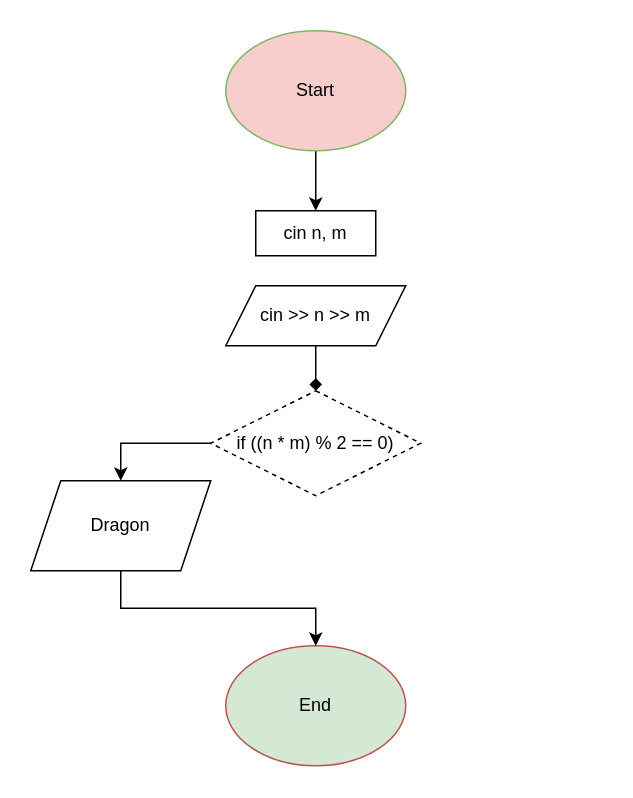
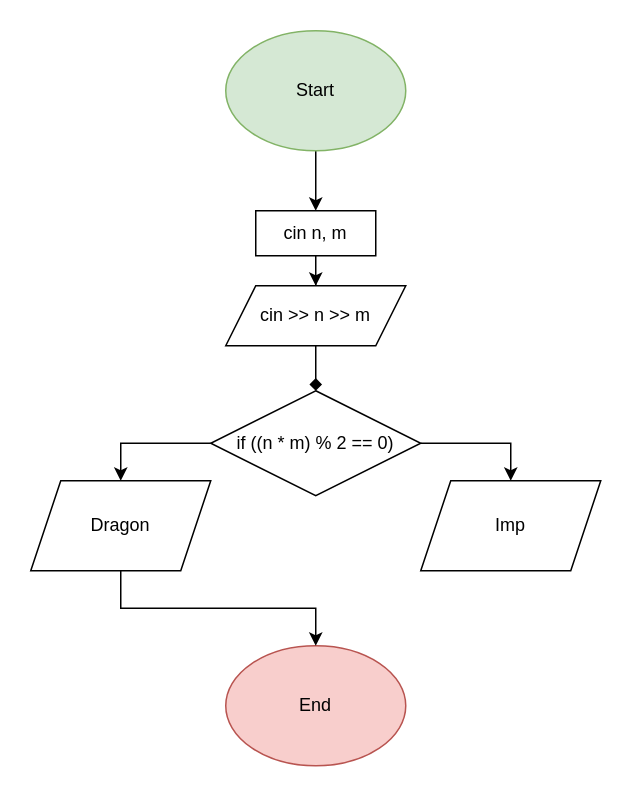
(316, 91) -> (316, 91)
none -> (316, 276)
(316, 443) -> (316, 443)
none -> (479, 443)
none -> (511, 526)
(316, 706) -> (316, 706)
